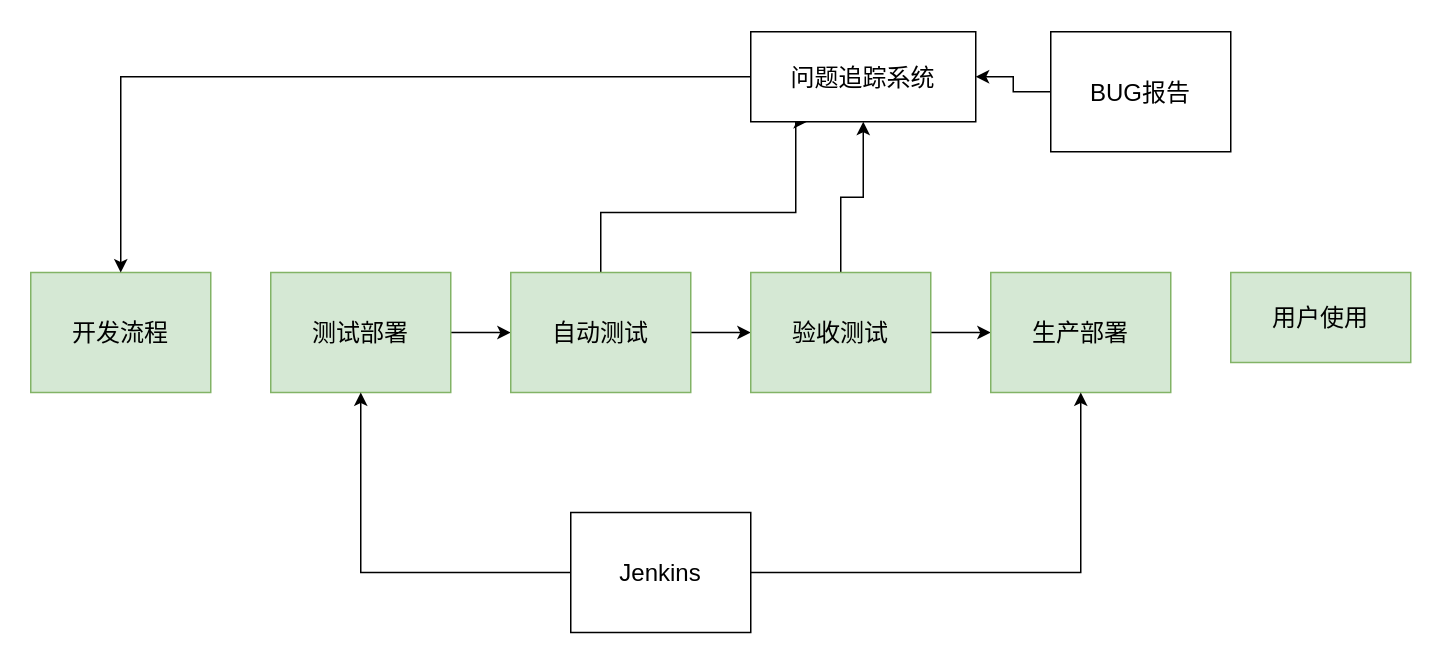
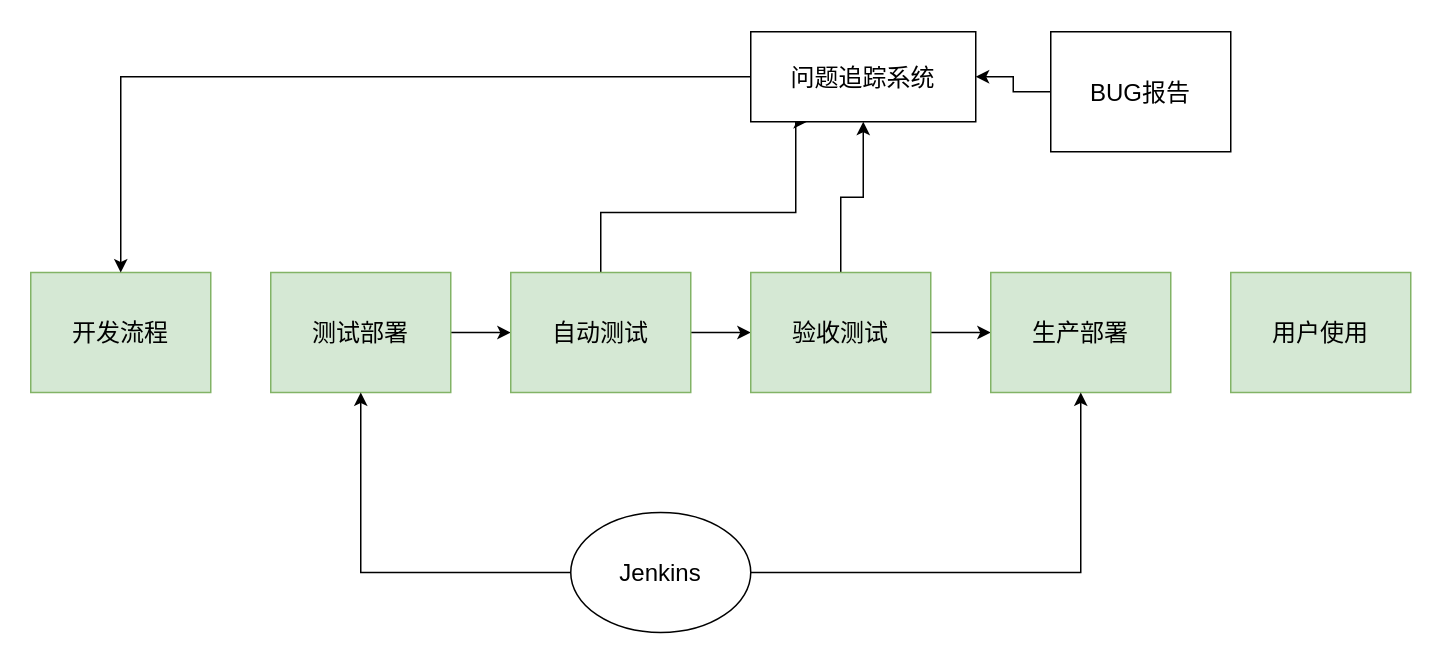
(1321, 317) -> (1321, 332)
(661, 572) -> (661, 572)
